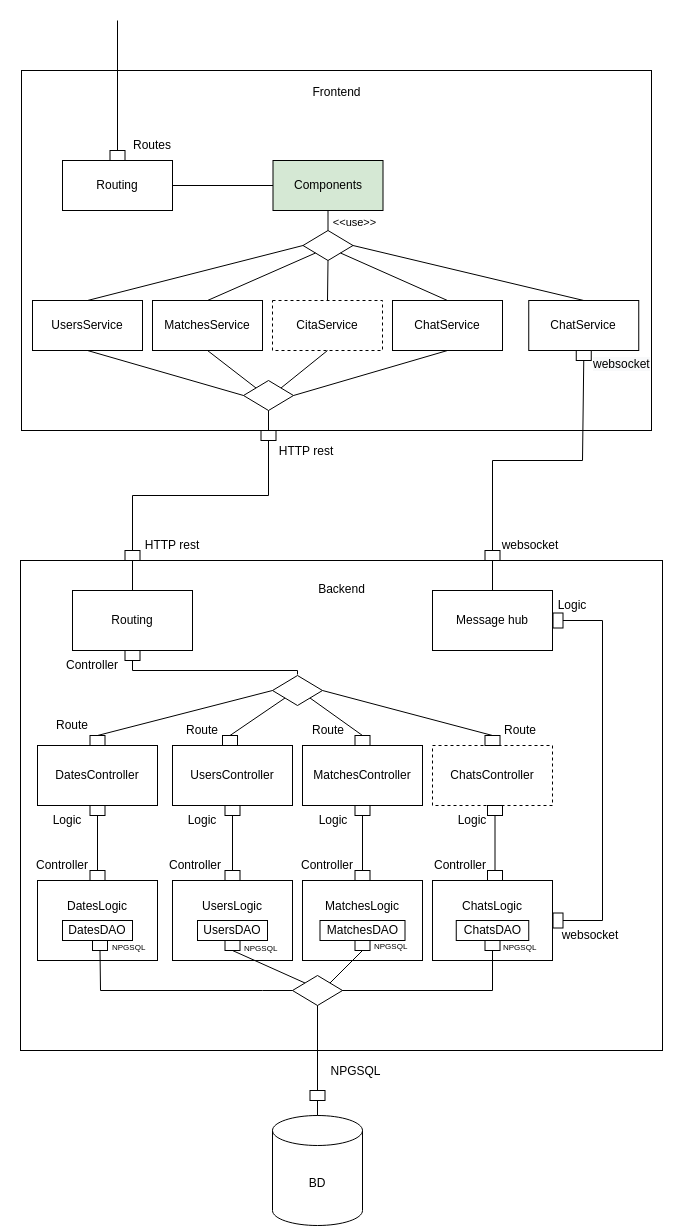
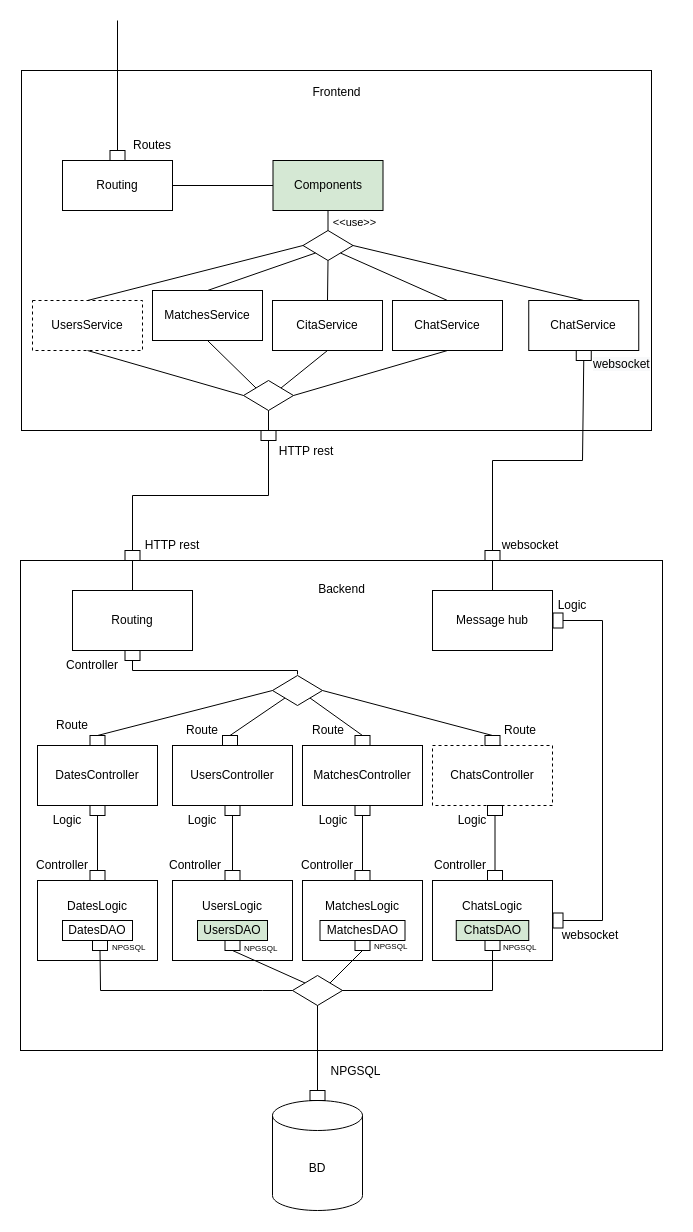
(88, 326) -> (88, 326)
(208, 326) -> (208, 316)
(328, 326) -> (328, 326)
(233, 931) -> (233, 931)
(493, 931) -> (493, 931)
(318, 1171) -> (318, 1156)
